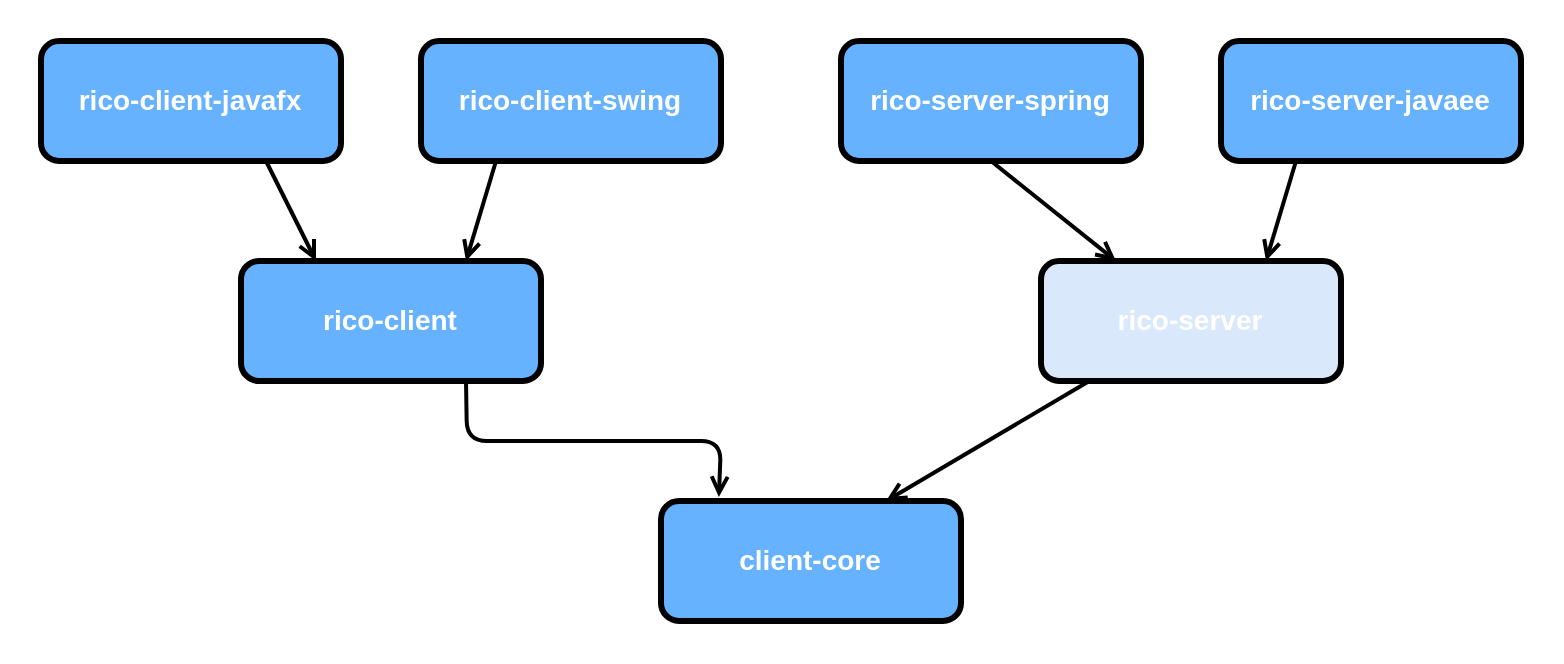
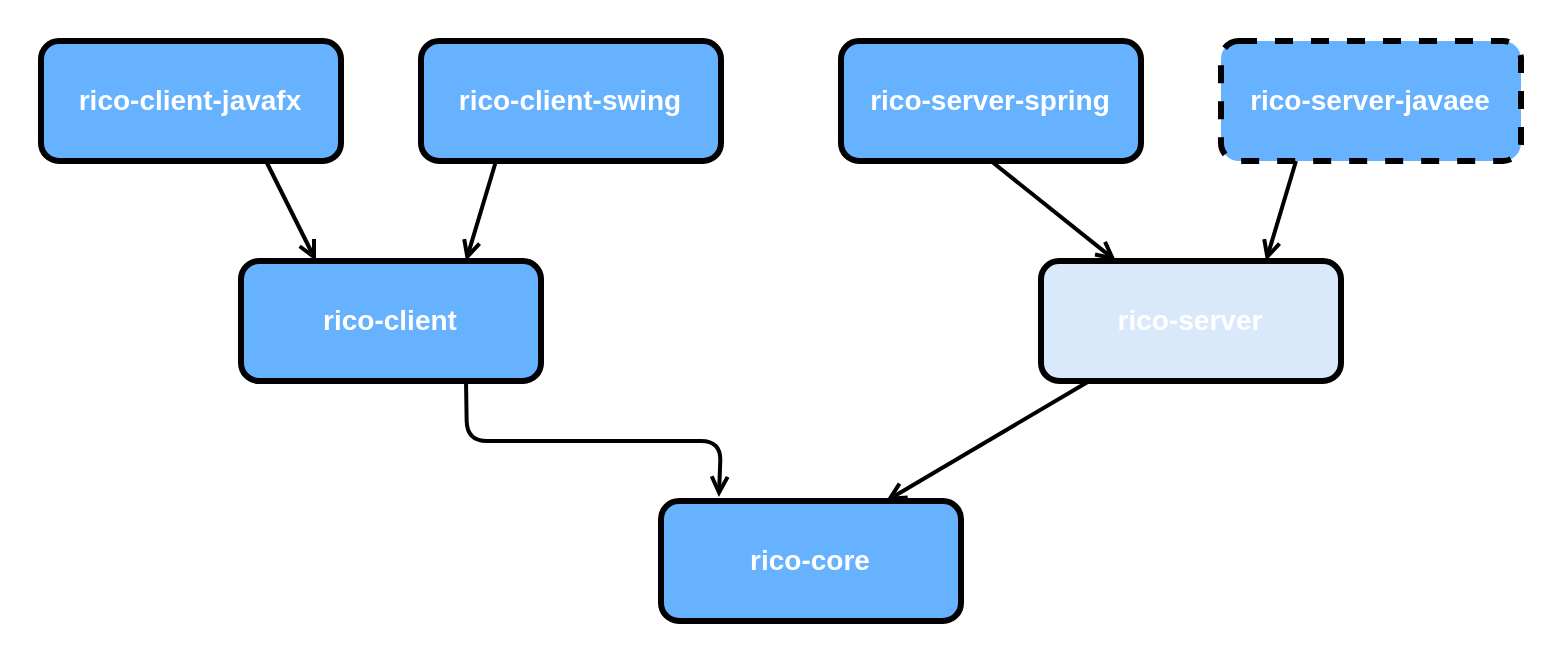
(1371, 101) -> (1371, 101)
(811, 561) -> (811, 561)
